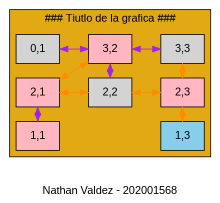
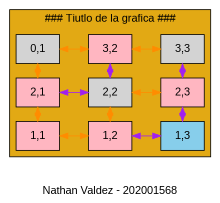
(74, 49) -> (74, 49)
(146, 49) -> (146, 49)
(183, 70) -> (183, 70)
(74, 71) -> (38, 70)
(74, 92) -> (74, 92)
(38, 113) -> (38, 113)
(183, 113) -> (183, 113)
none -> (110, 136)
